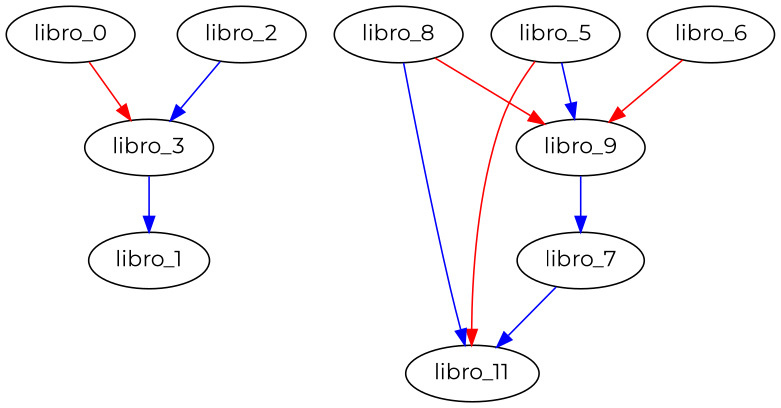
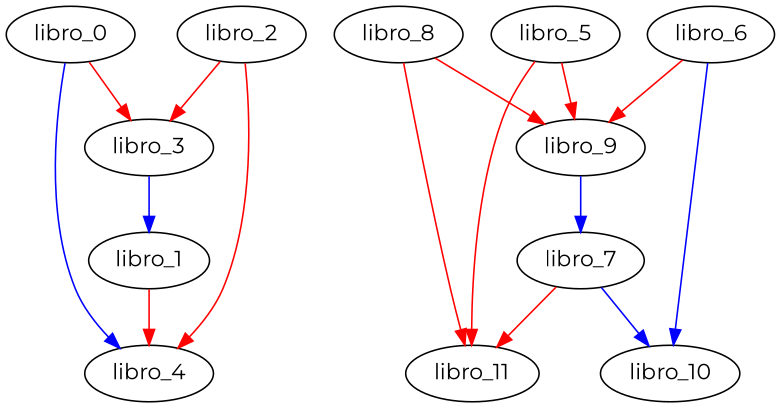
(566, 83) -> (566, 83)
(201, 85) -> (201, 85)
(430, 197) -> (430, 197)
(532, 311) -> (532, 311)
none -> (149, 374)
none -> (670, 374)
